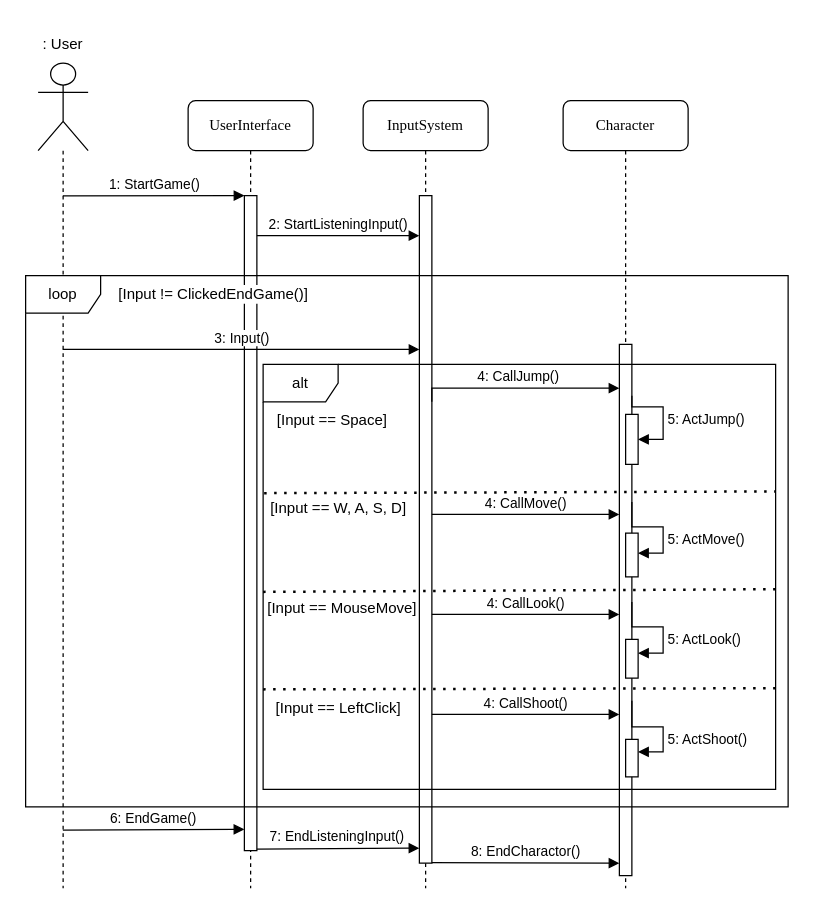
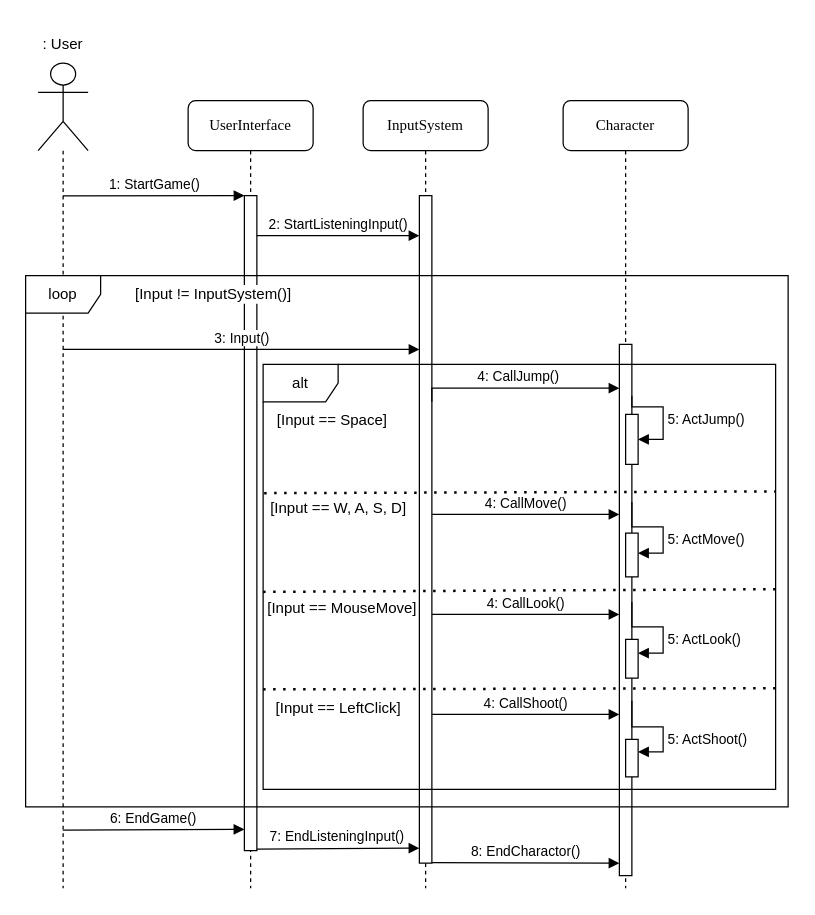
(214, 294) -> (214, 294)
